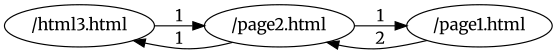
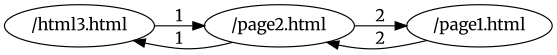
(381, 17) -> (381, 17)
